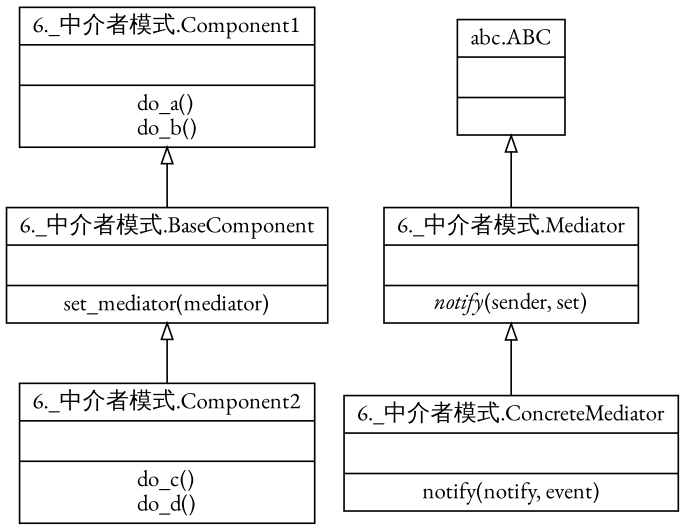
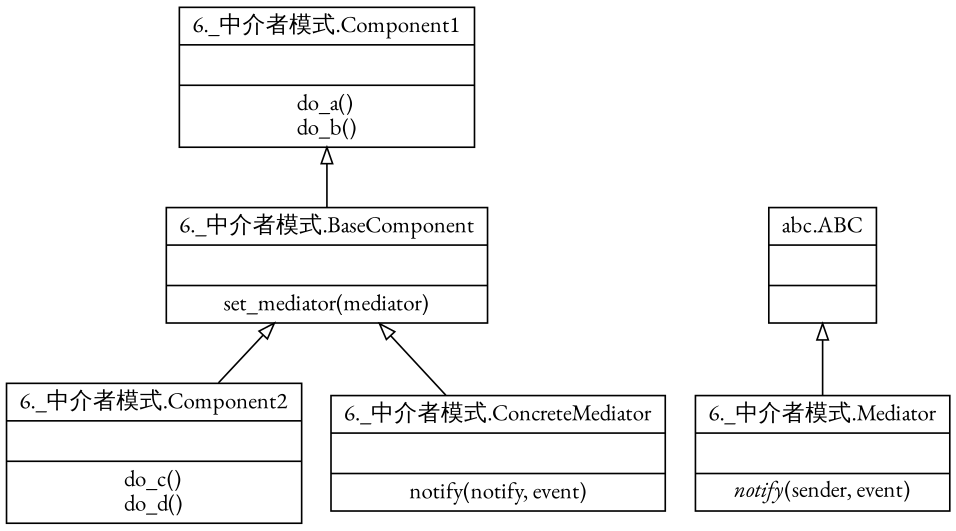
(536, 302) -> (848, 490)
(511, 368) -> (418, 365)
